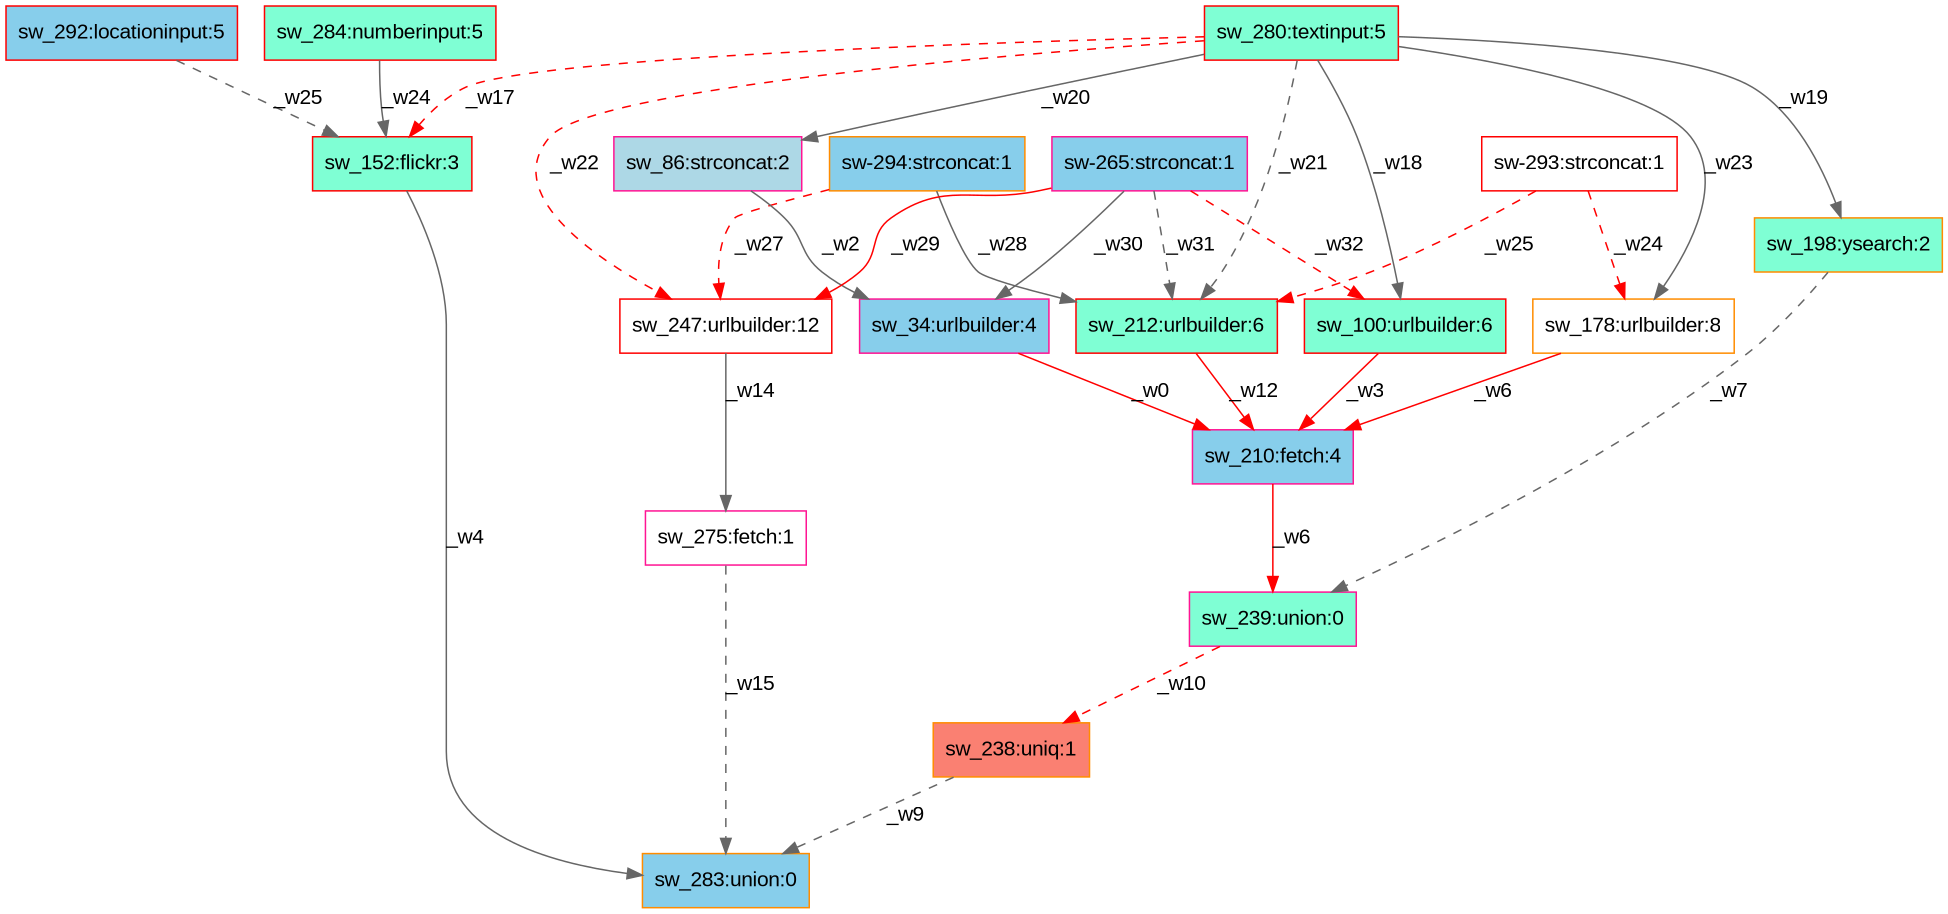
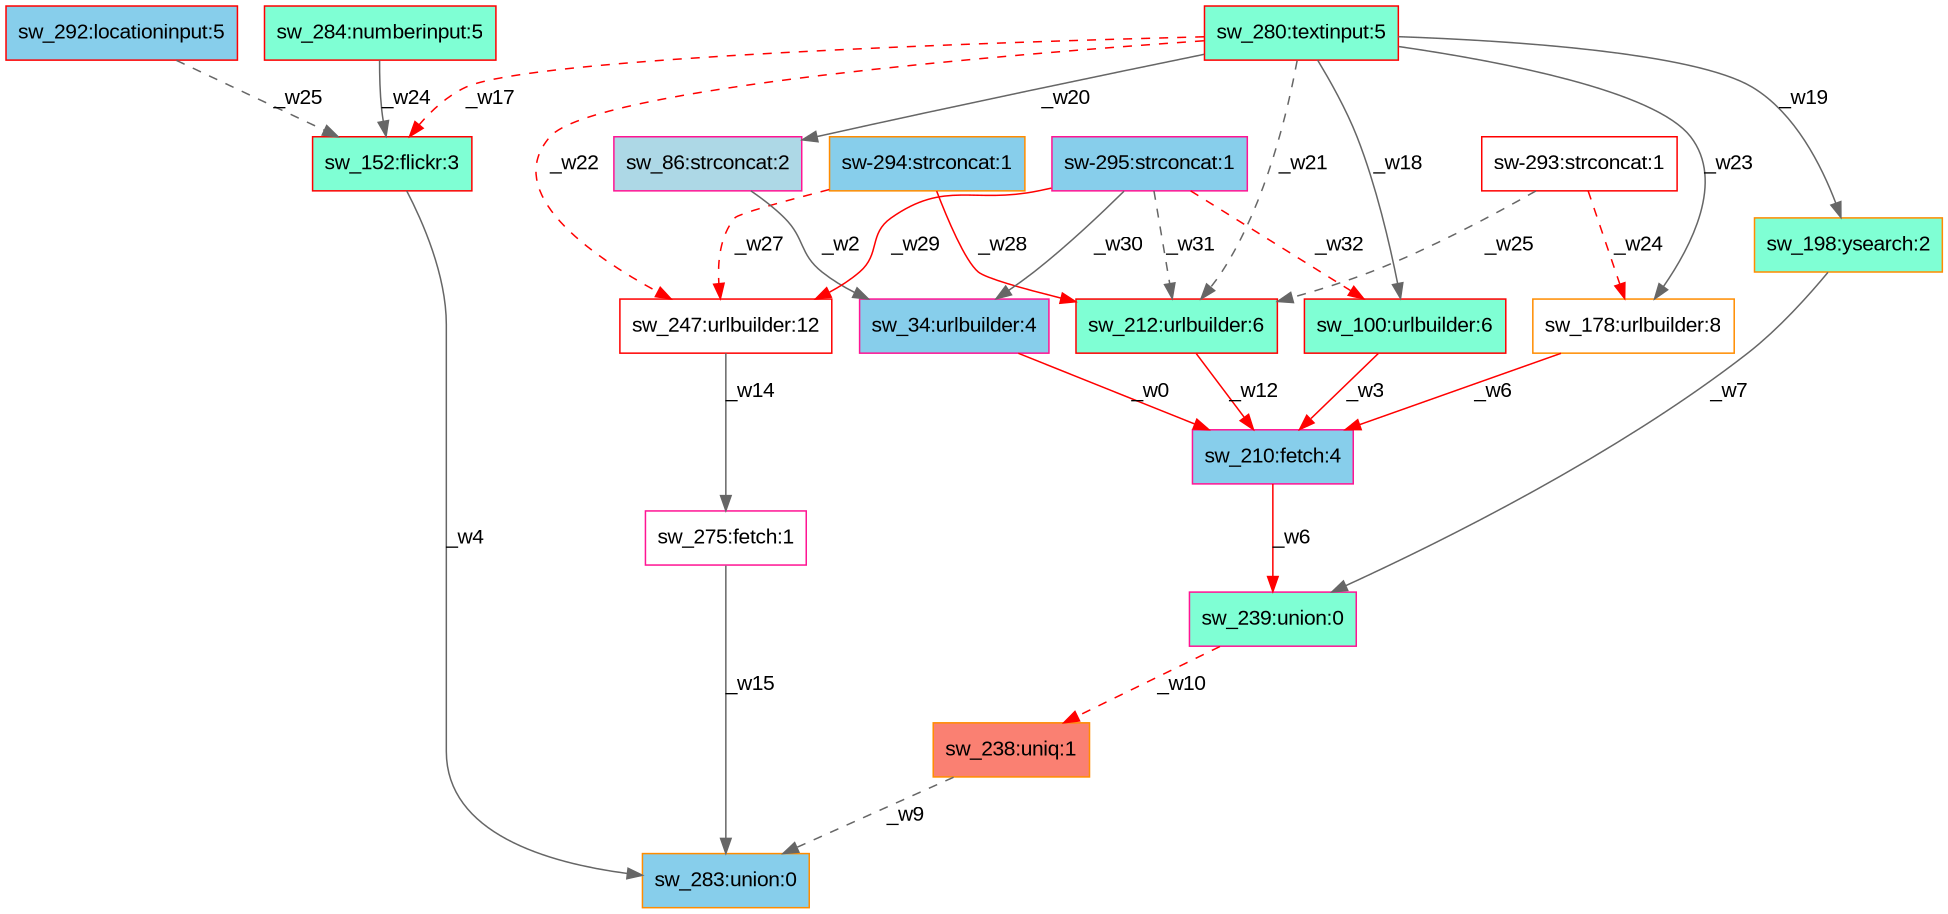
(1150, 164) -> (1150, 164)
(1418, 252) -> (1418, 252)
(977, 270) -> (977, 270)
(1602, 451) -> (1602, 451)
(726, 702) -> (726, 702)
